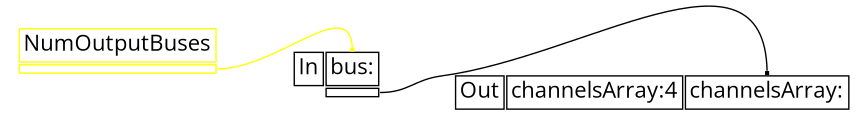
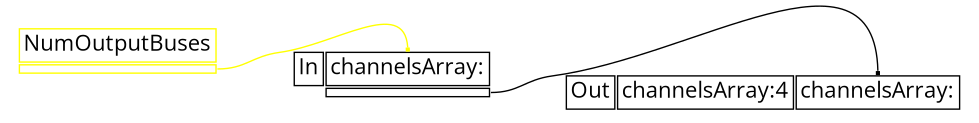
(352, 68) -> (408, 68)
